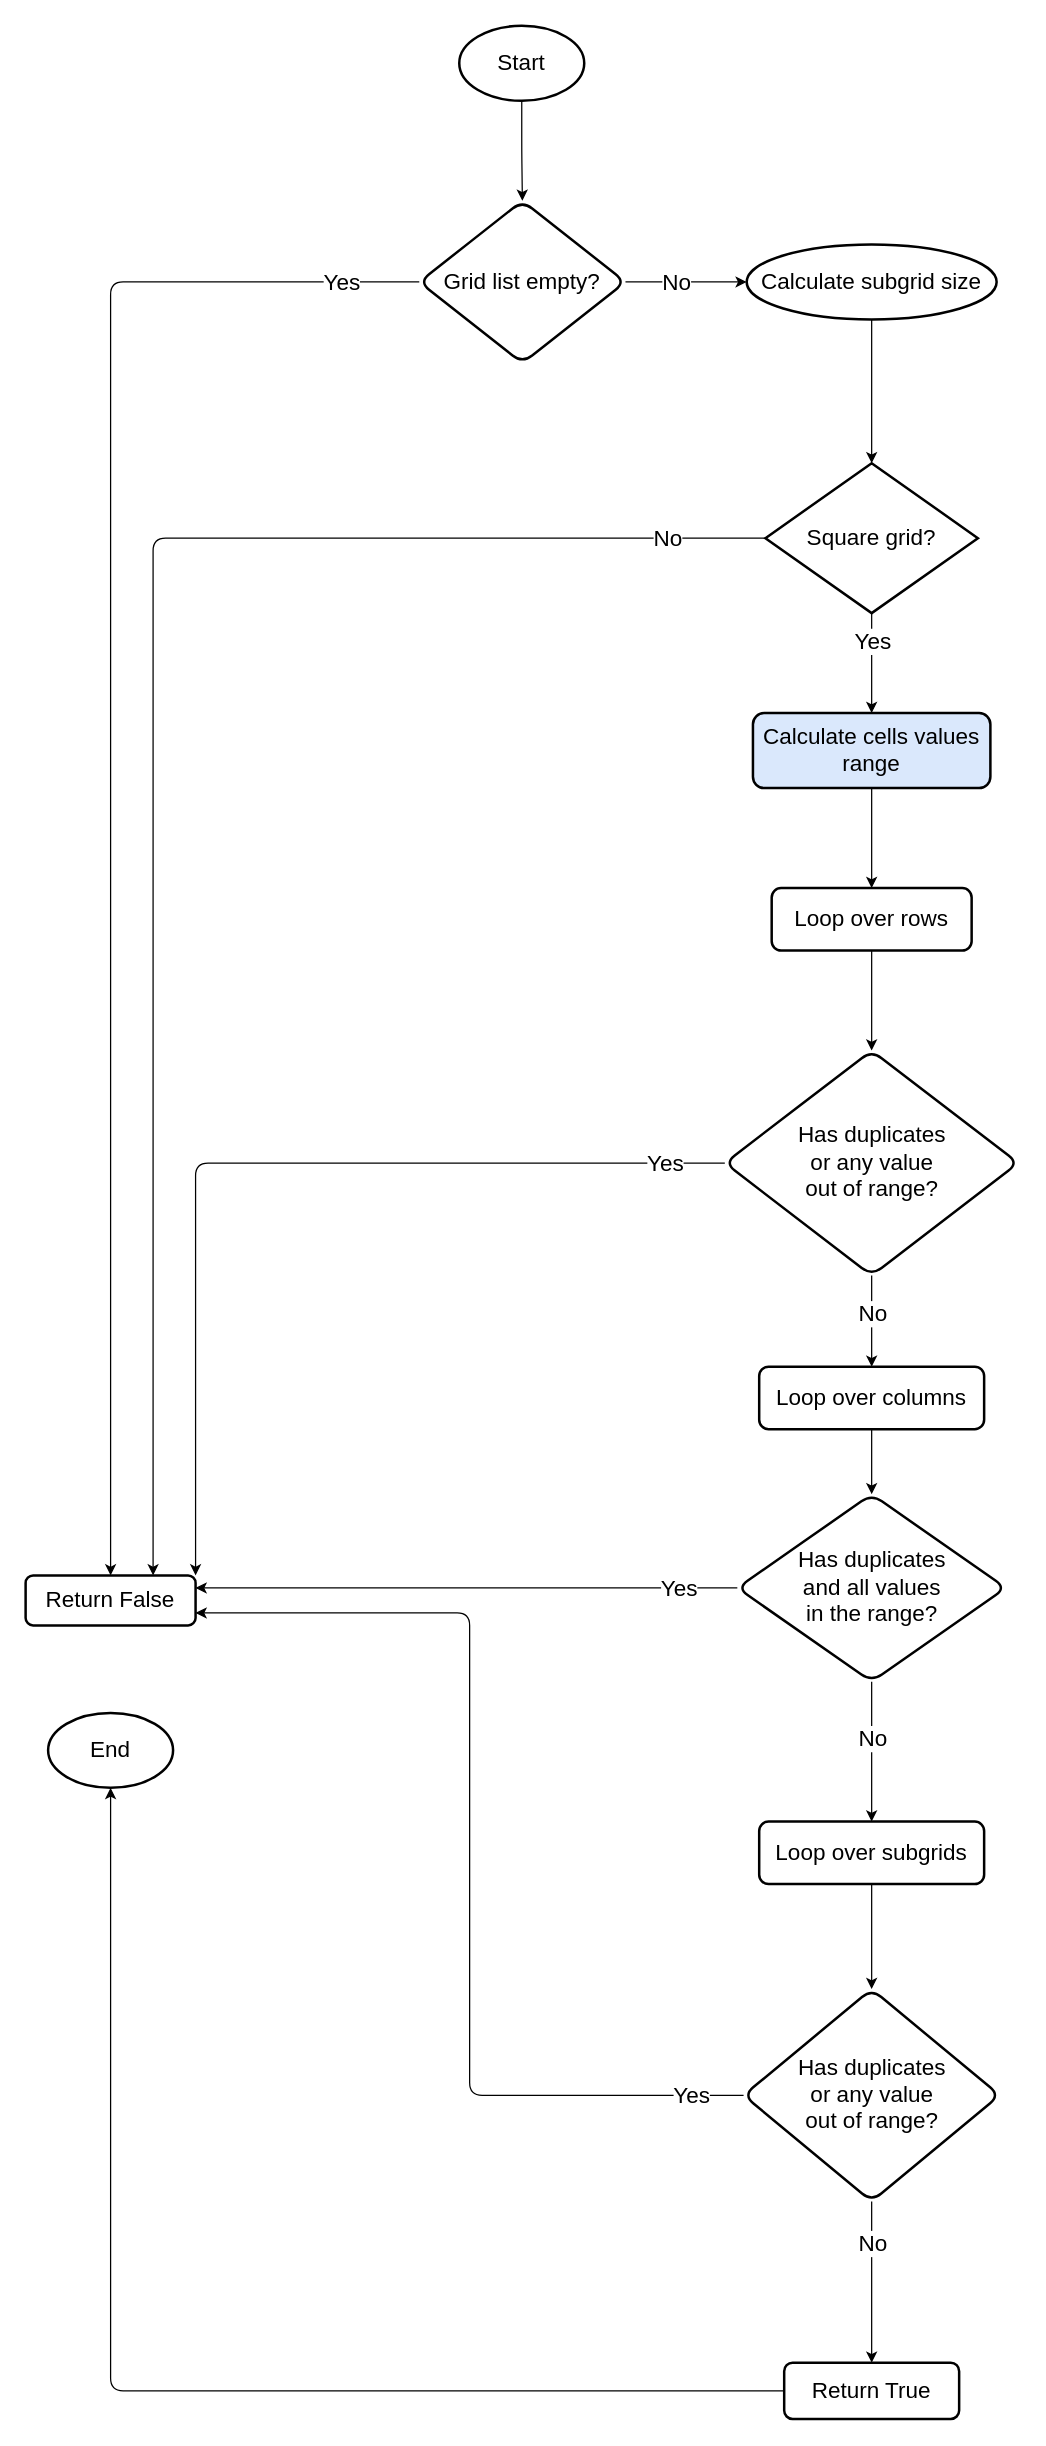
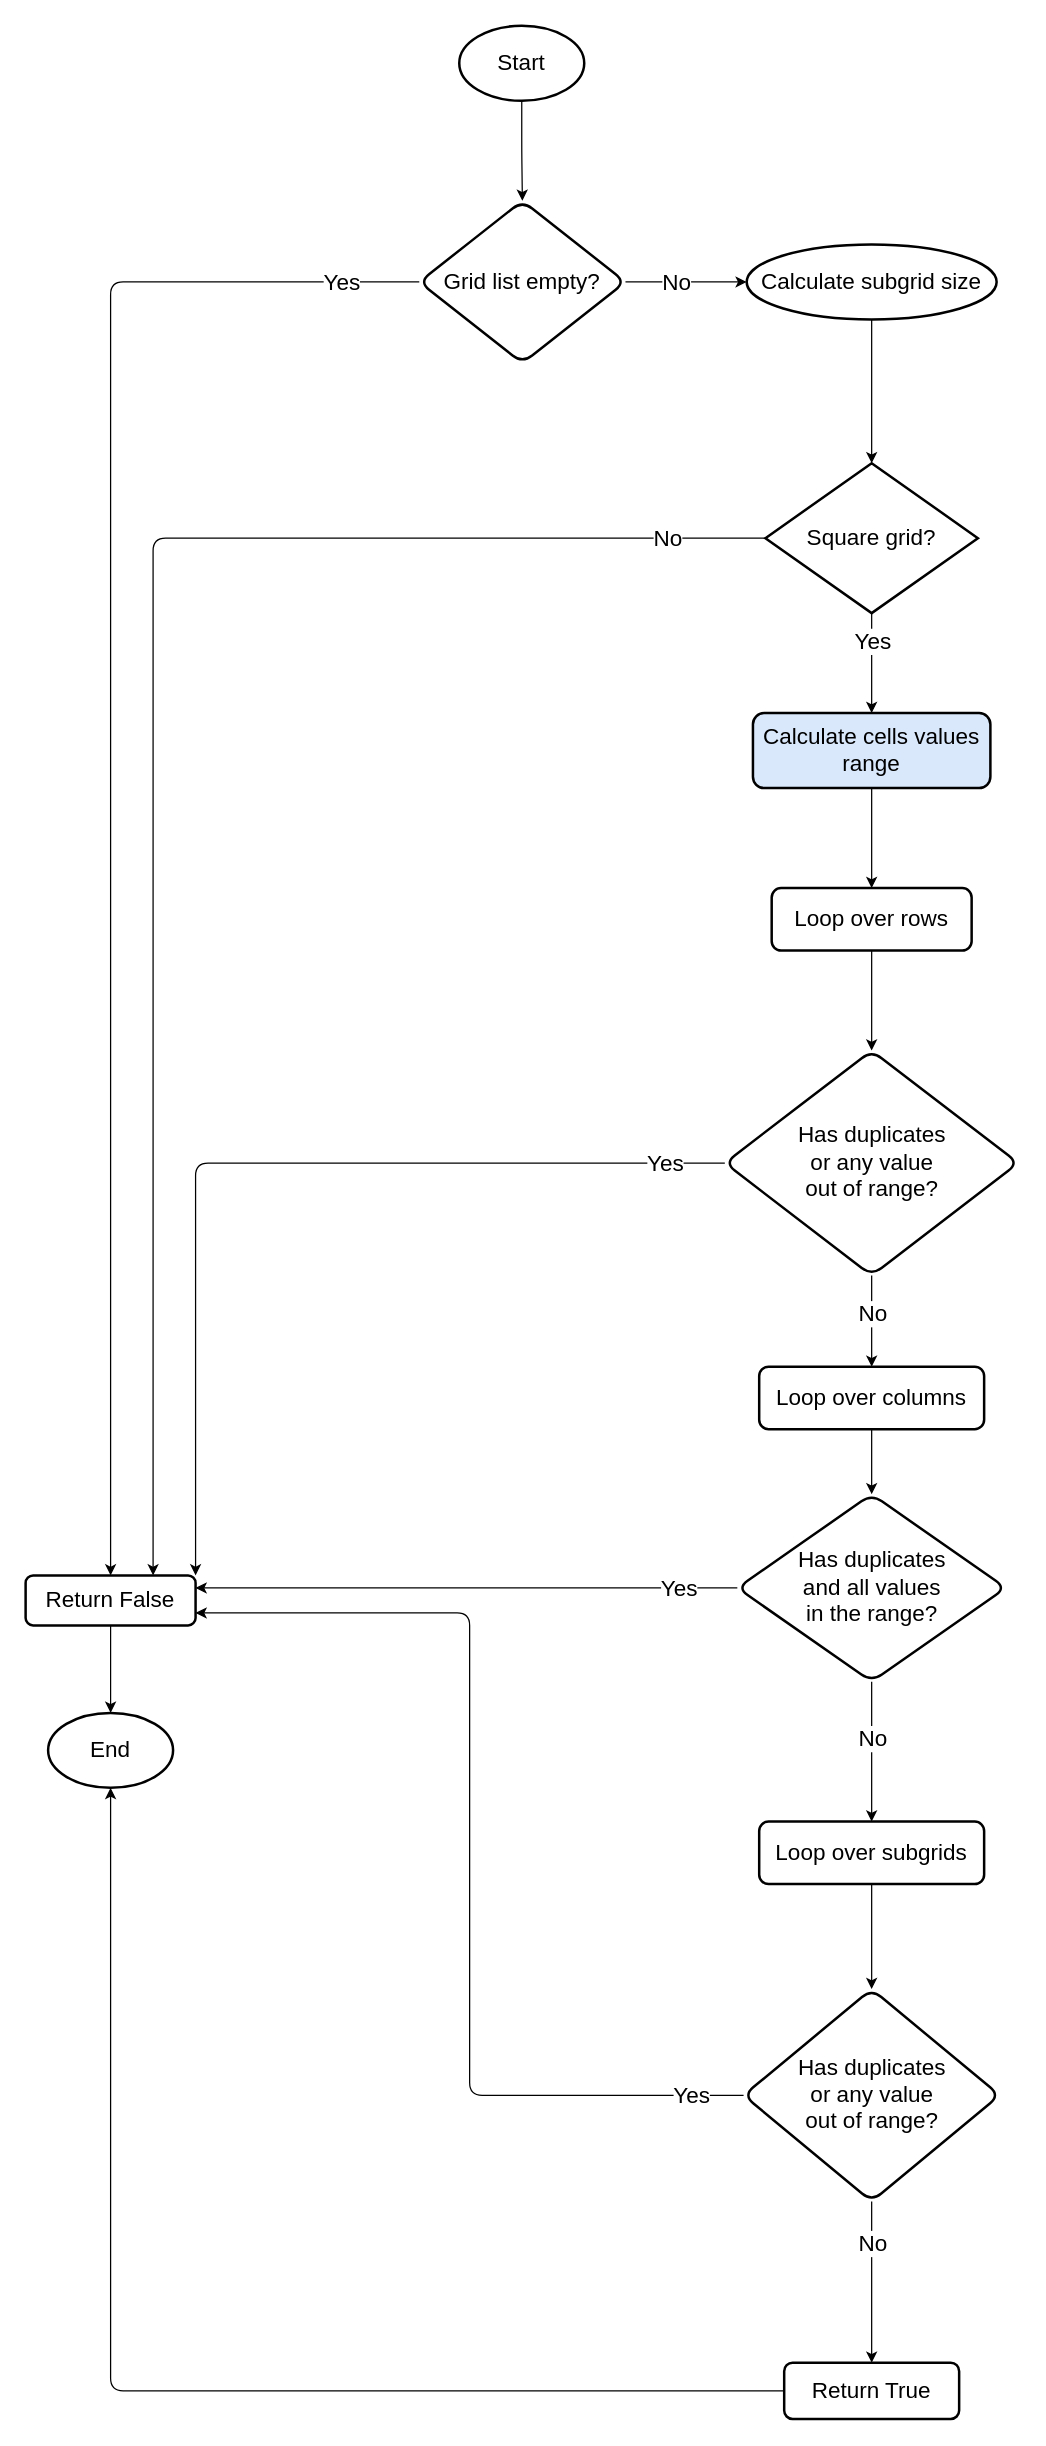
none -> (111, 1665)
